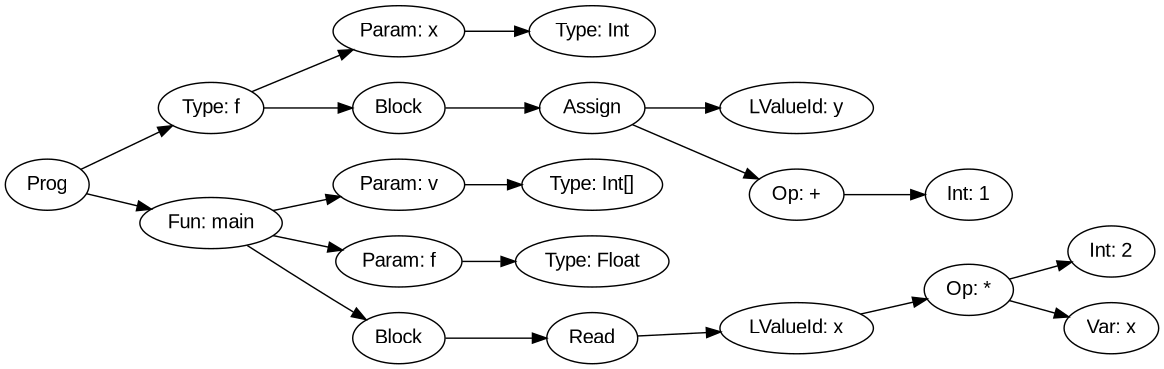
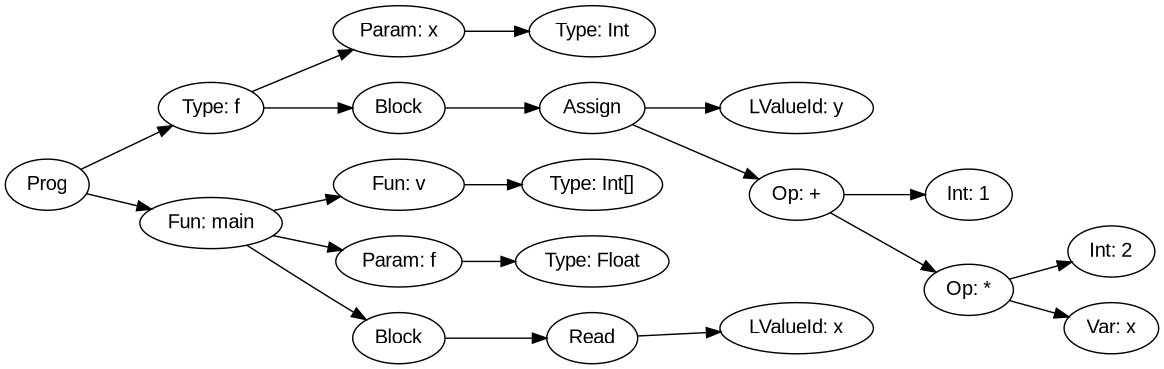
(399, 185) -> (399, 185)
(887, 308) -> (877, 239)
